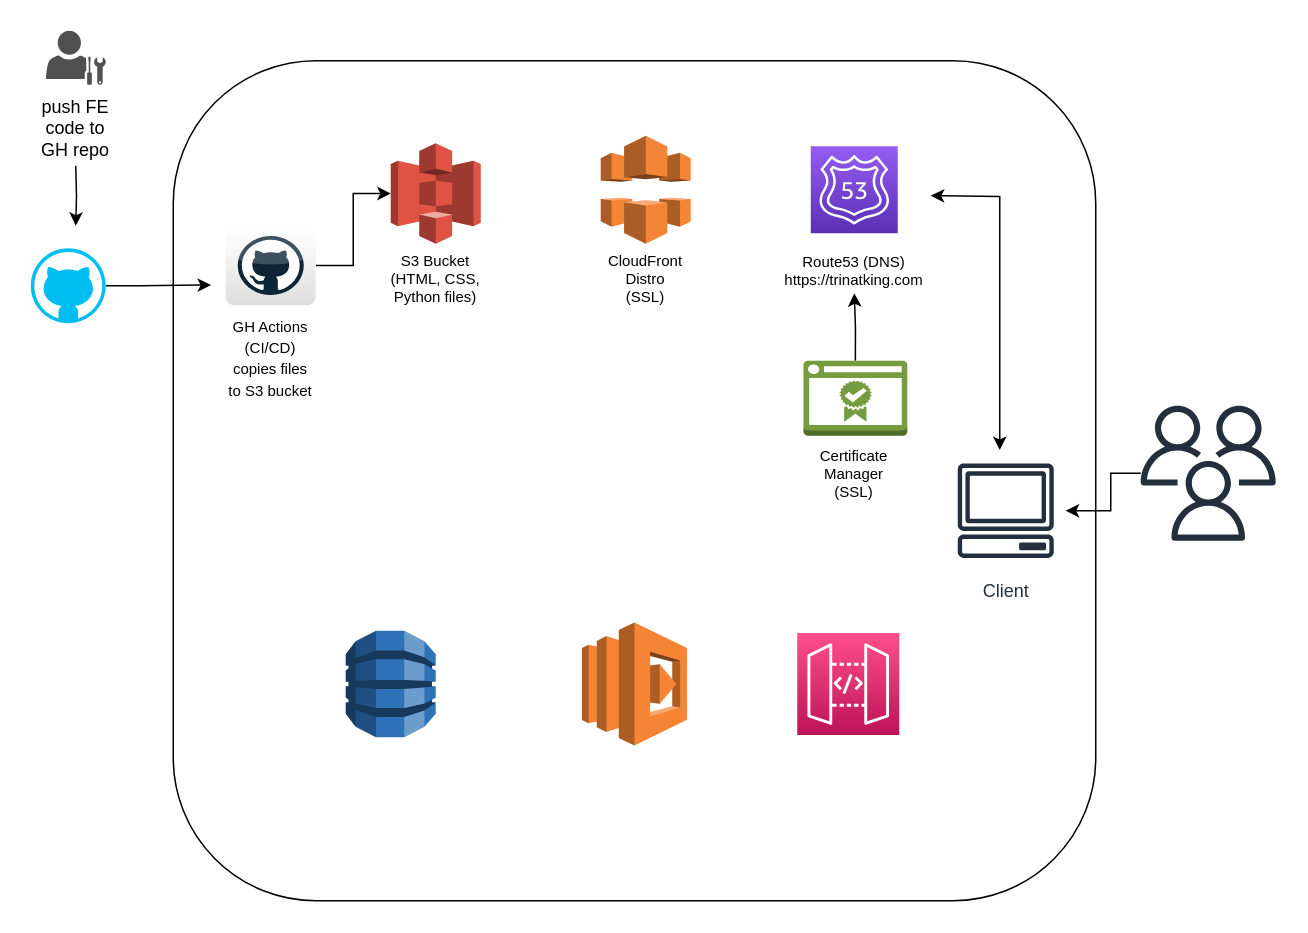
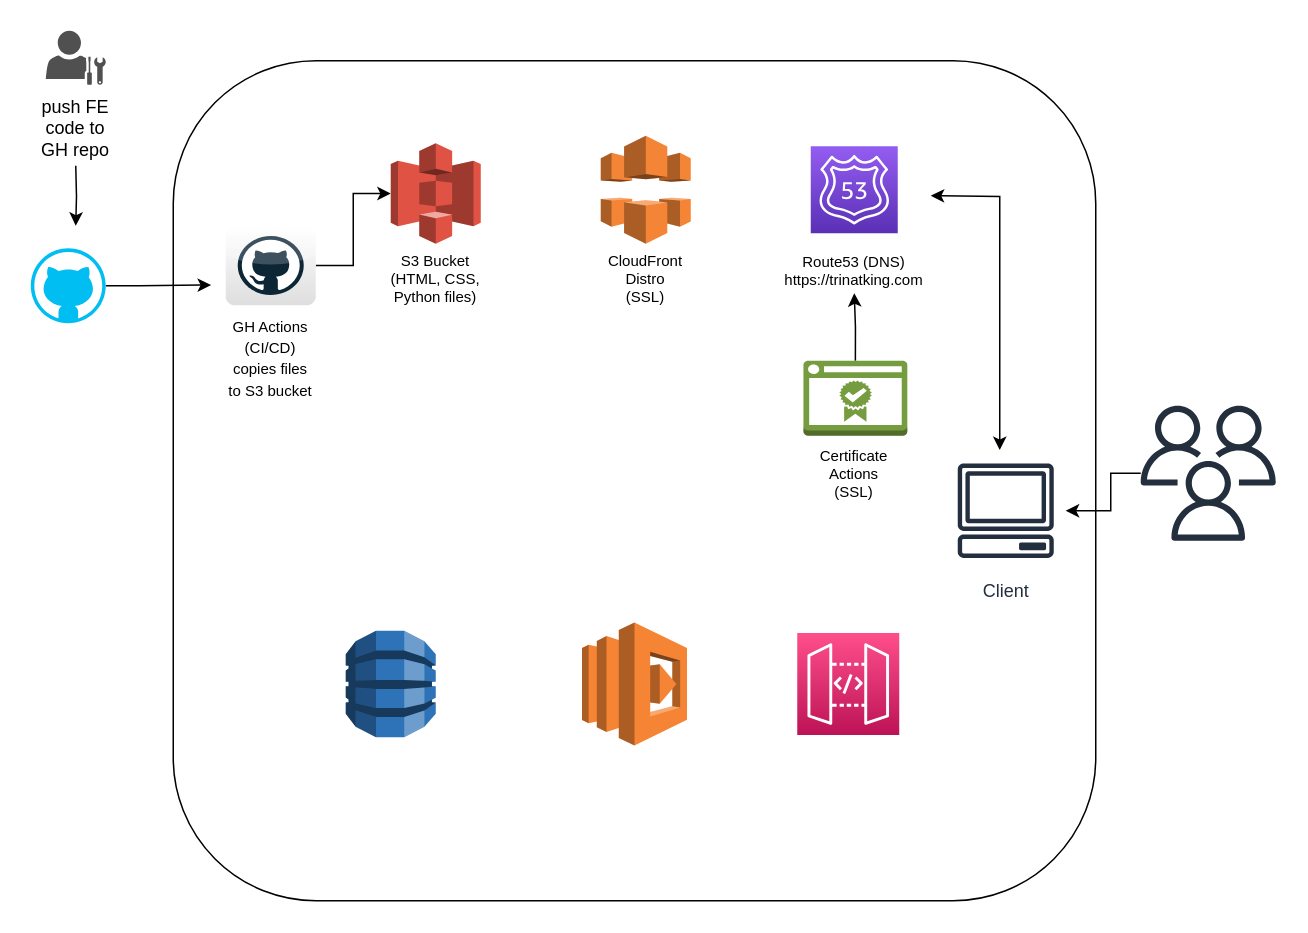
(854, 473) -> (854, 473)
